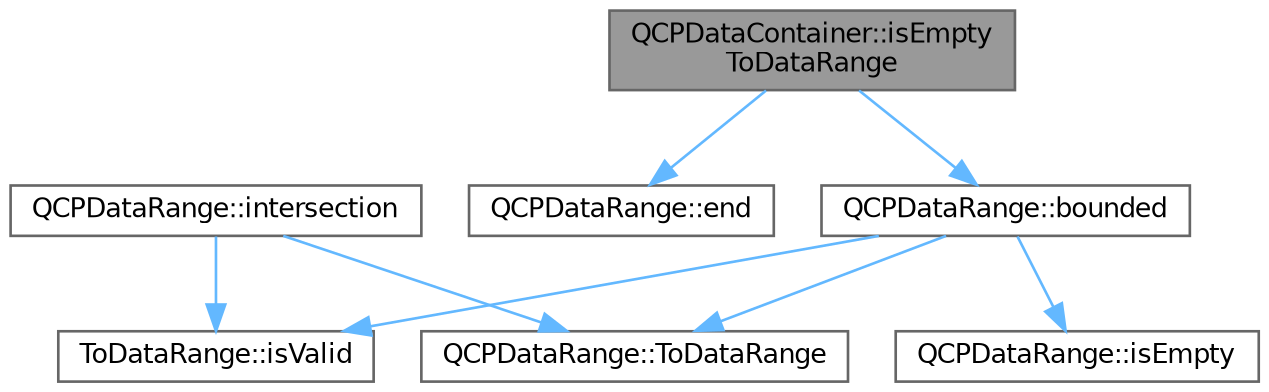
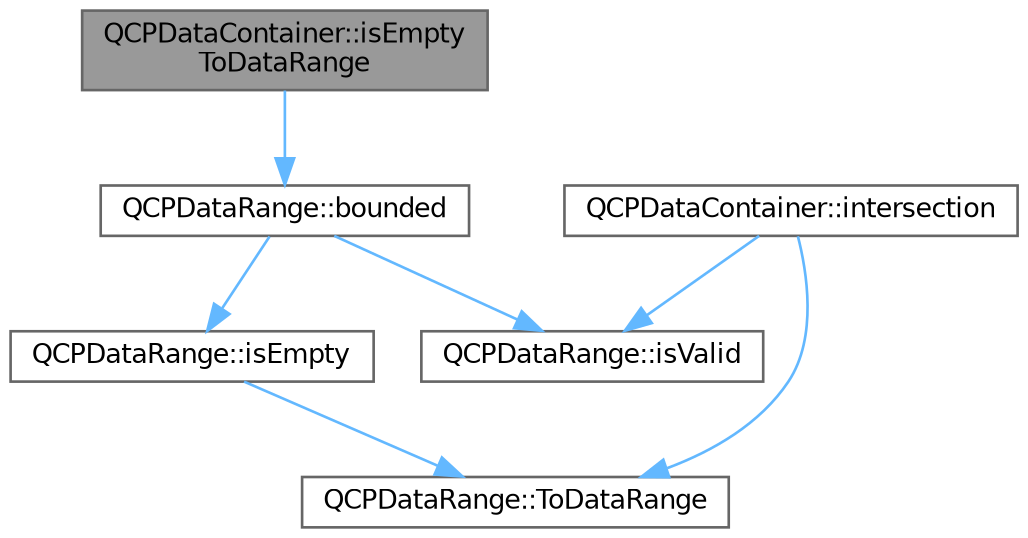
(216, 211) -> (791, 211)
(621, 211) -> none
(833, 279) -> (341, 424)
(216, 356) -> (592, 356)
